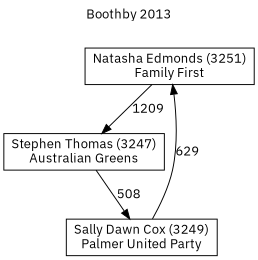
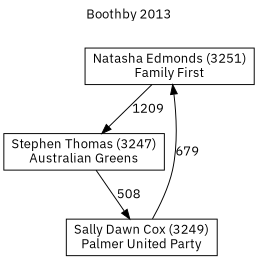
(187, 152) -> (187, 152)
